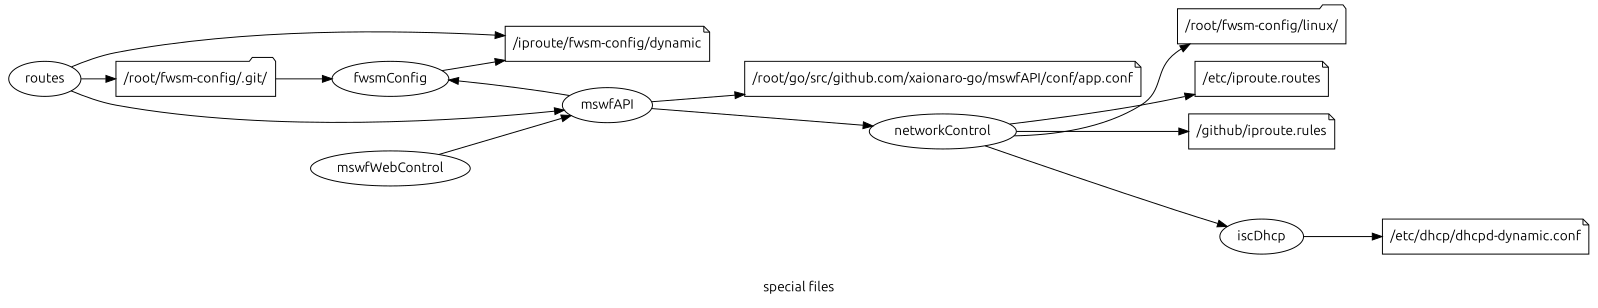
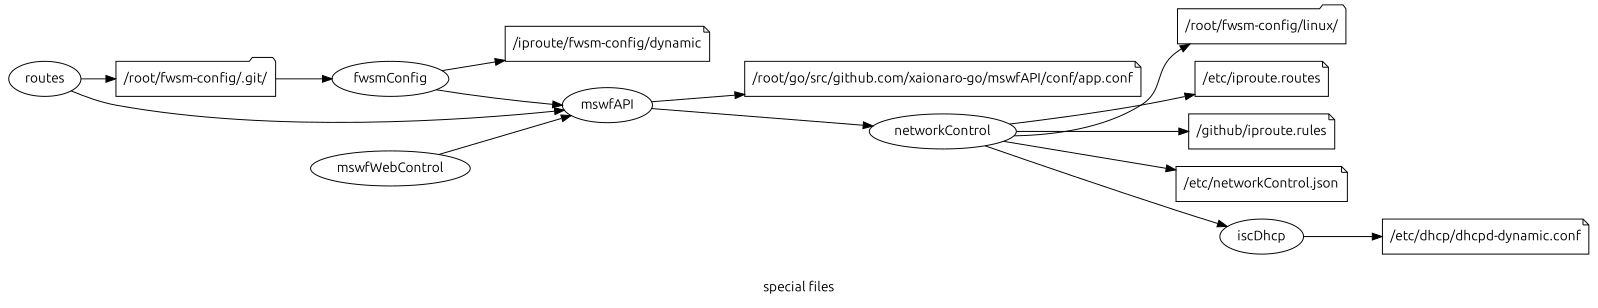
(282, 34) -> none
(514, 87) -> (494, 98)
none -> (1262, 184)
